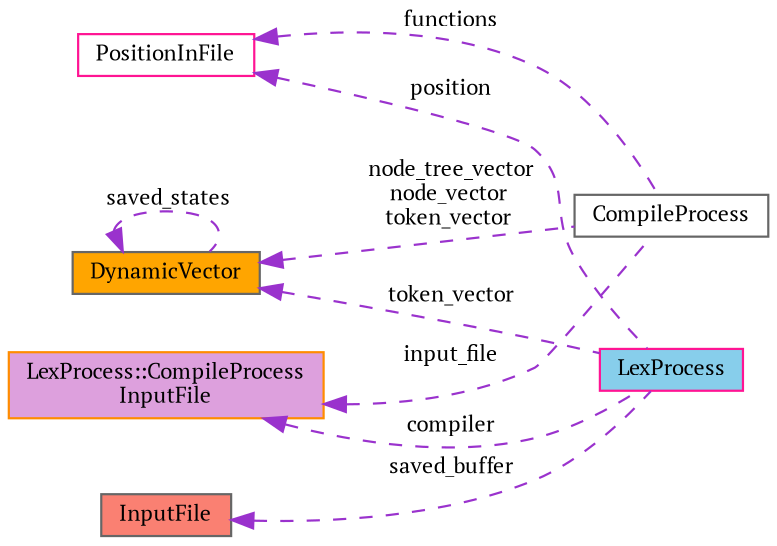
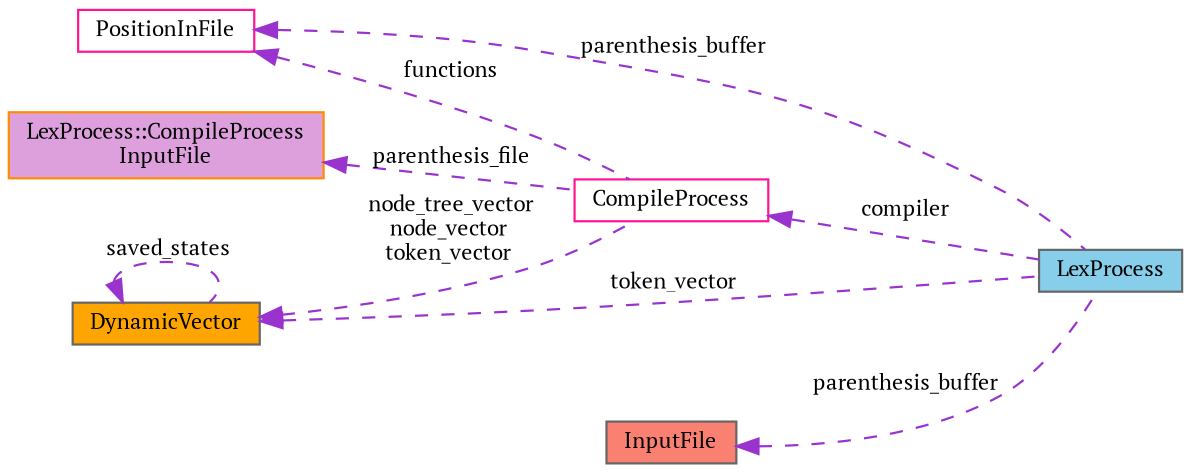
(449, 89) -> (671, 47)
(671, 216) -> (671, 200)
(449, 356) -> (449, 157)
(671, 370) -> (1111, 271)
(466, 447) -> (915, 239)
(449, 468) -> (904, 384)
